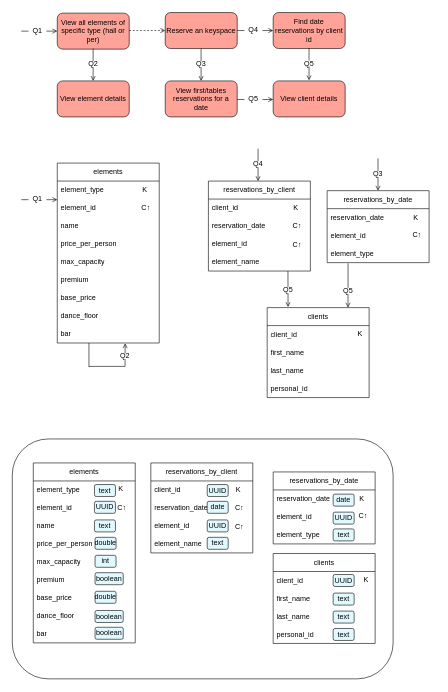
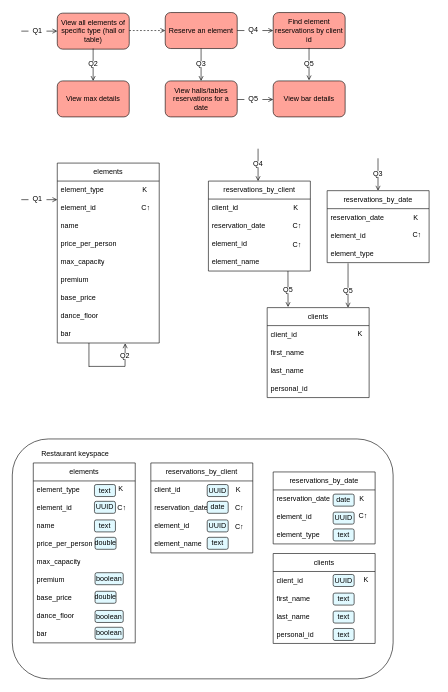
(201, 30) -> (201, 30)
(309, 30) -> (309, 30)
(93, 31) -> (93, 31)
(93, 99) -> (93, 99)
(201, 99) -> (201, 99)
(309, 99) -> (309, 99)
none -> (75, 454)
(106, 561) -> none
